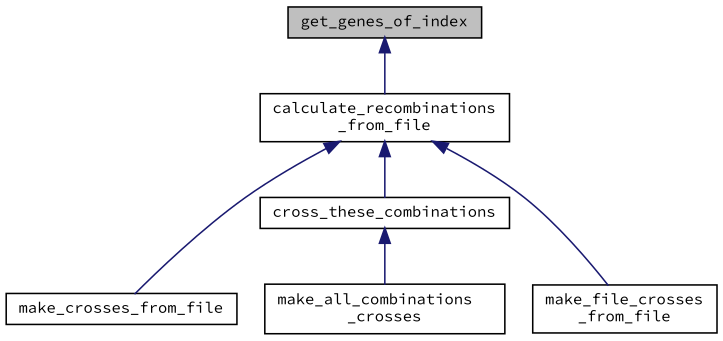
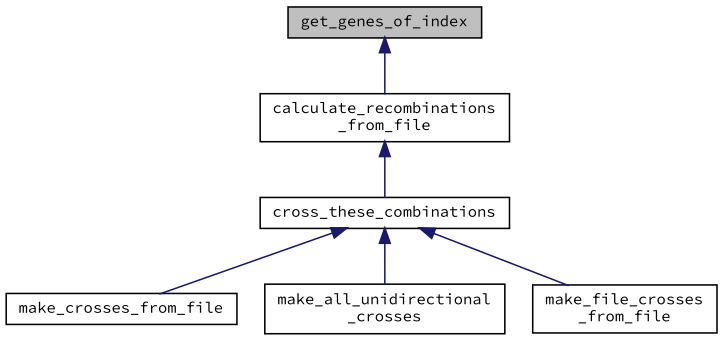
(536, 207) -> (501, 260)
(224, 213) -> (246, 264)
(385, 309) -> (385, 309)
